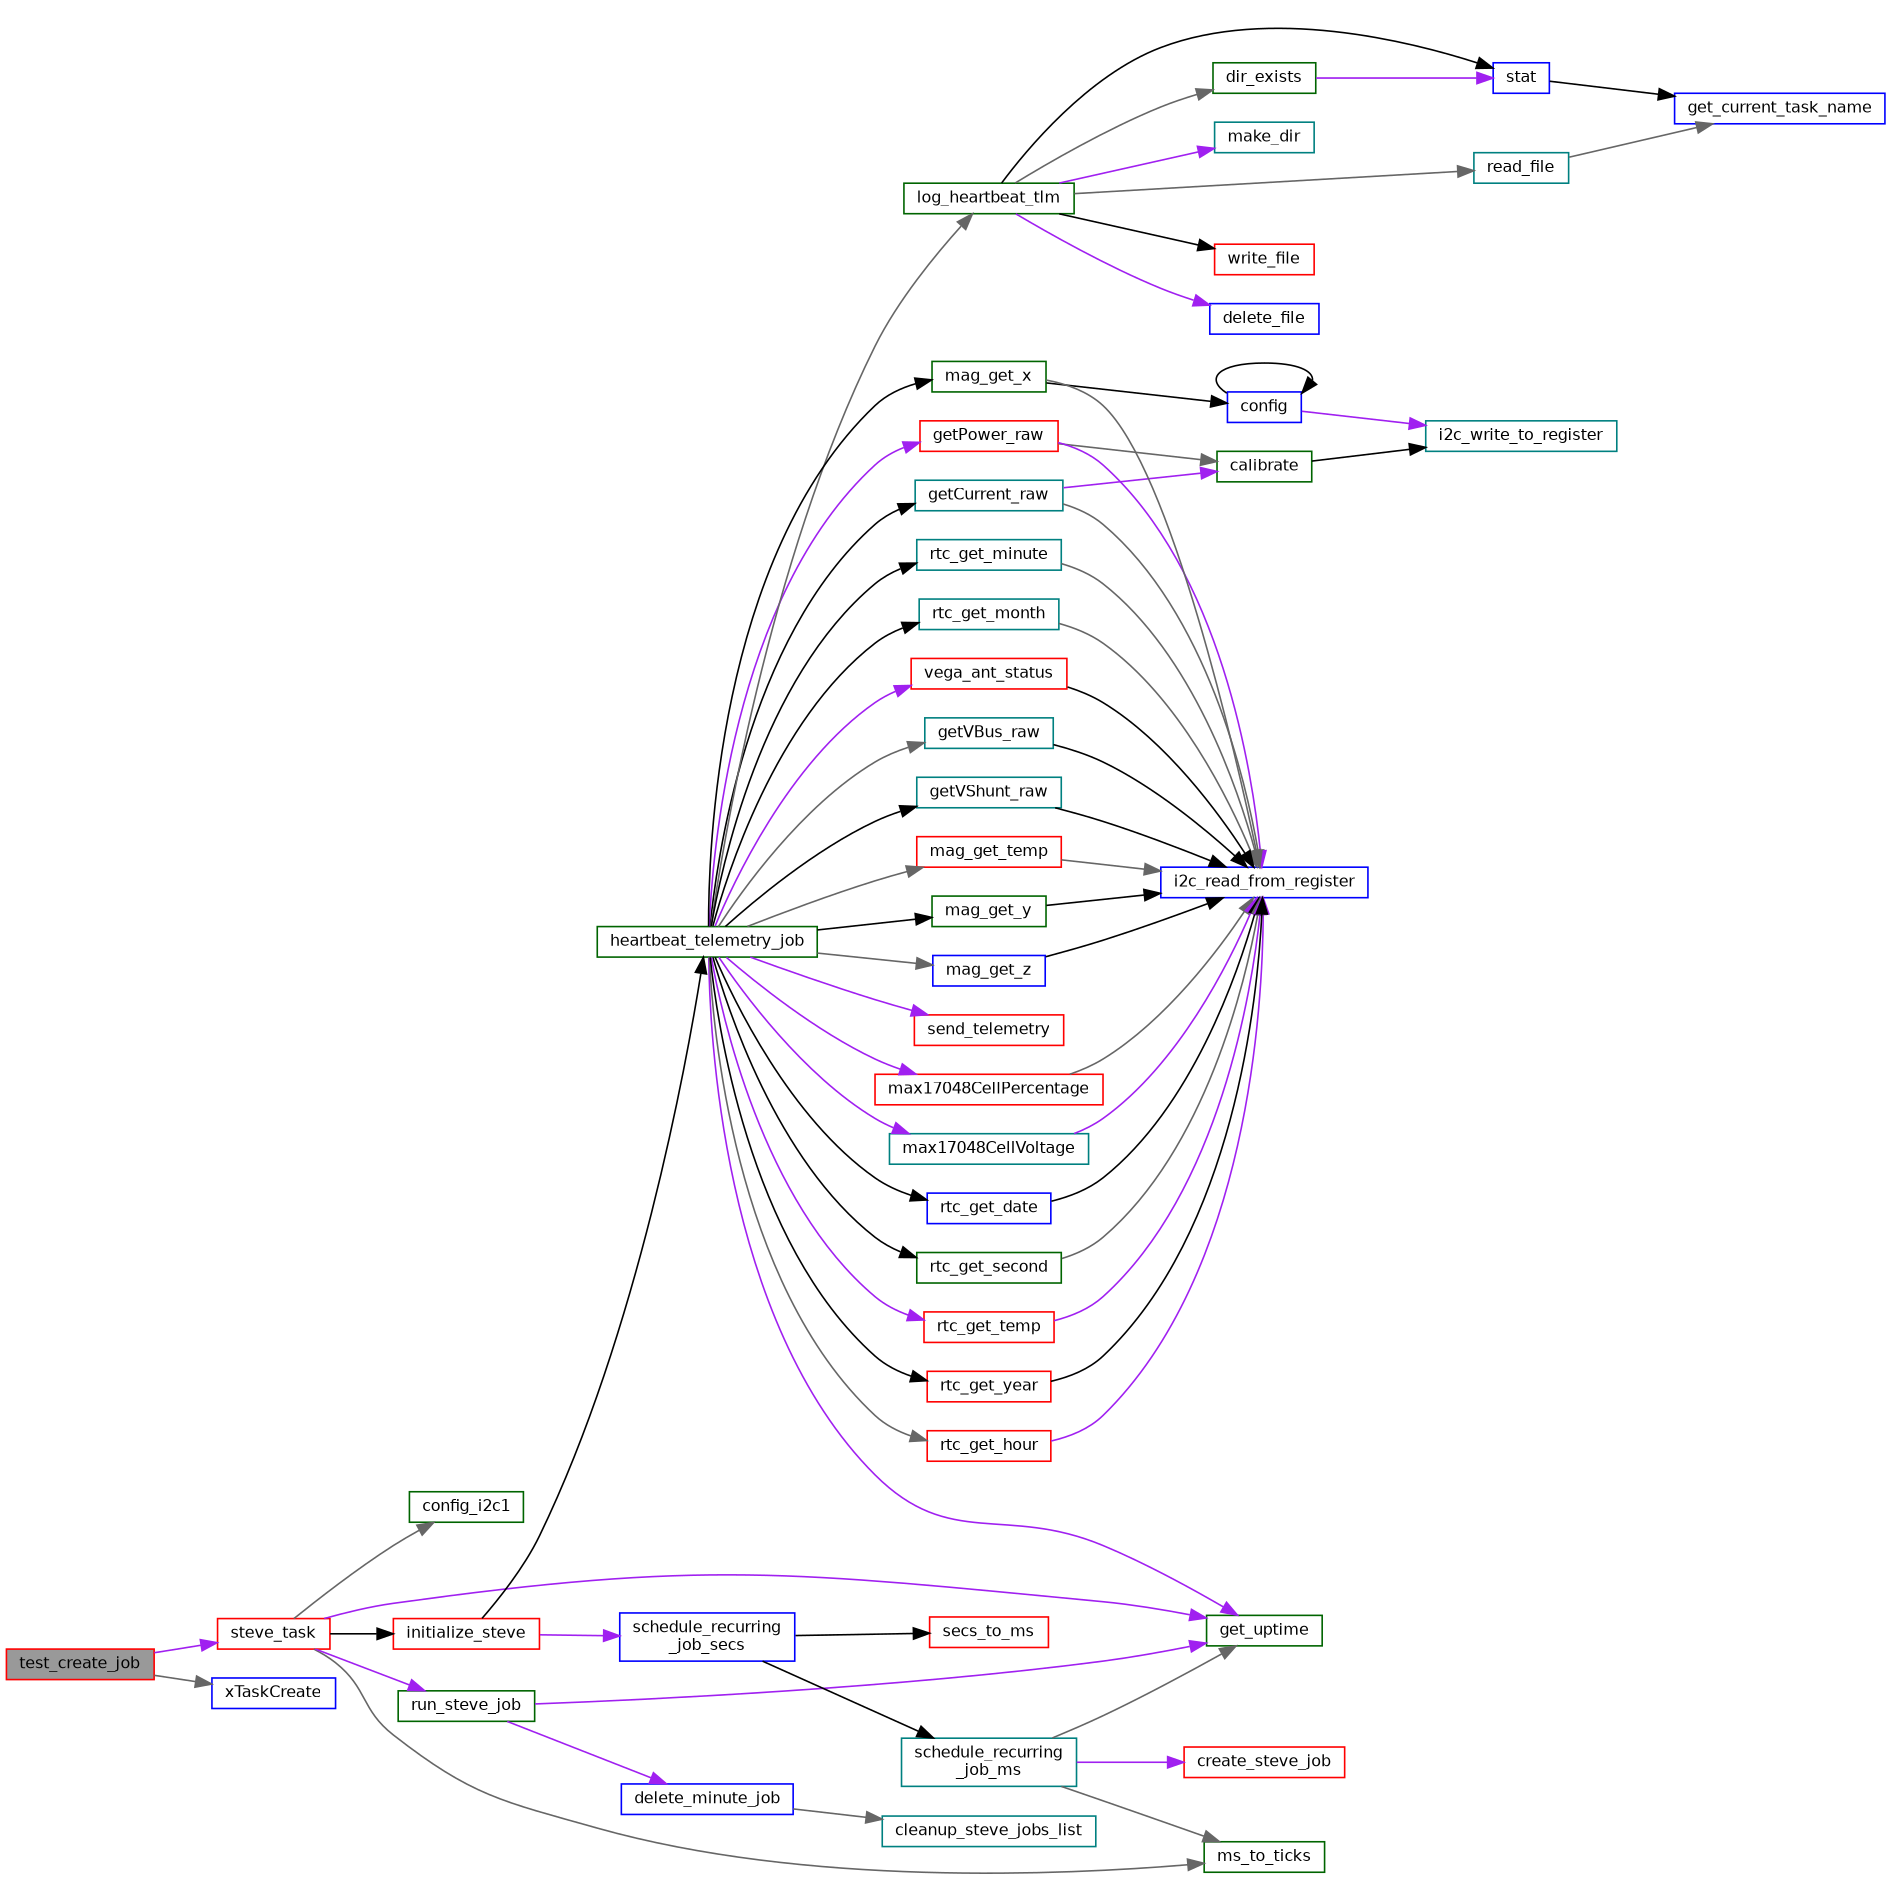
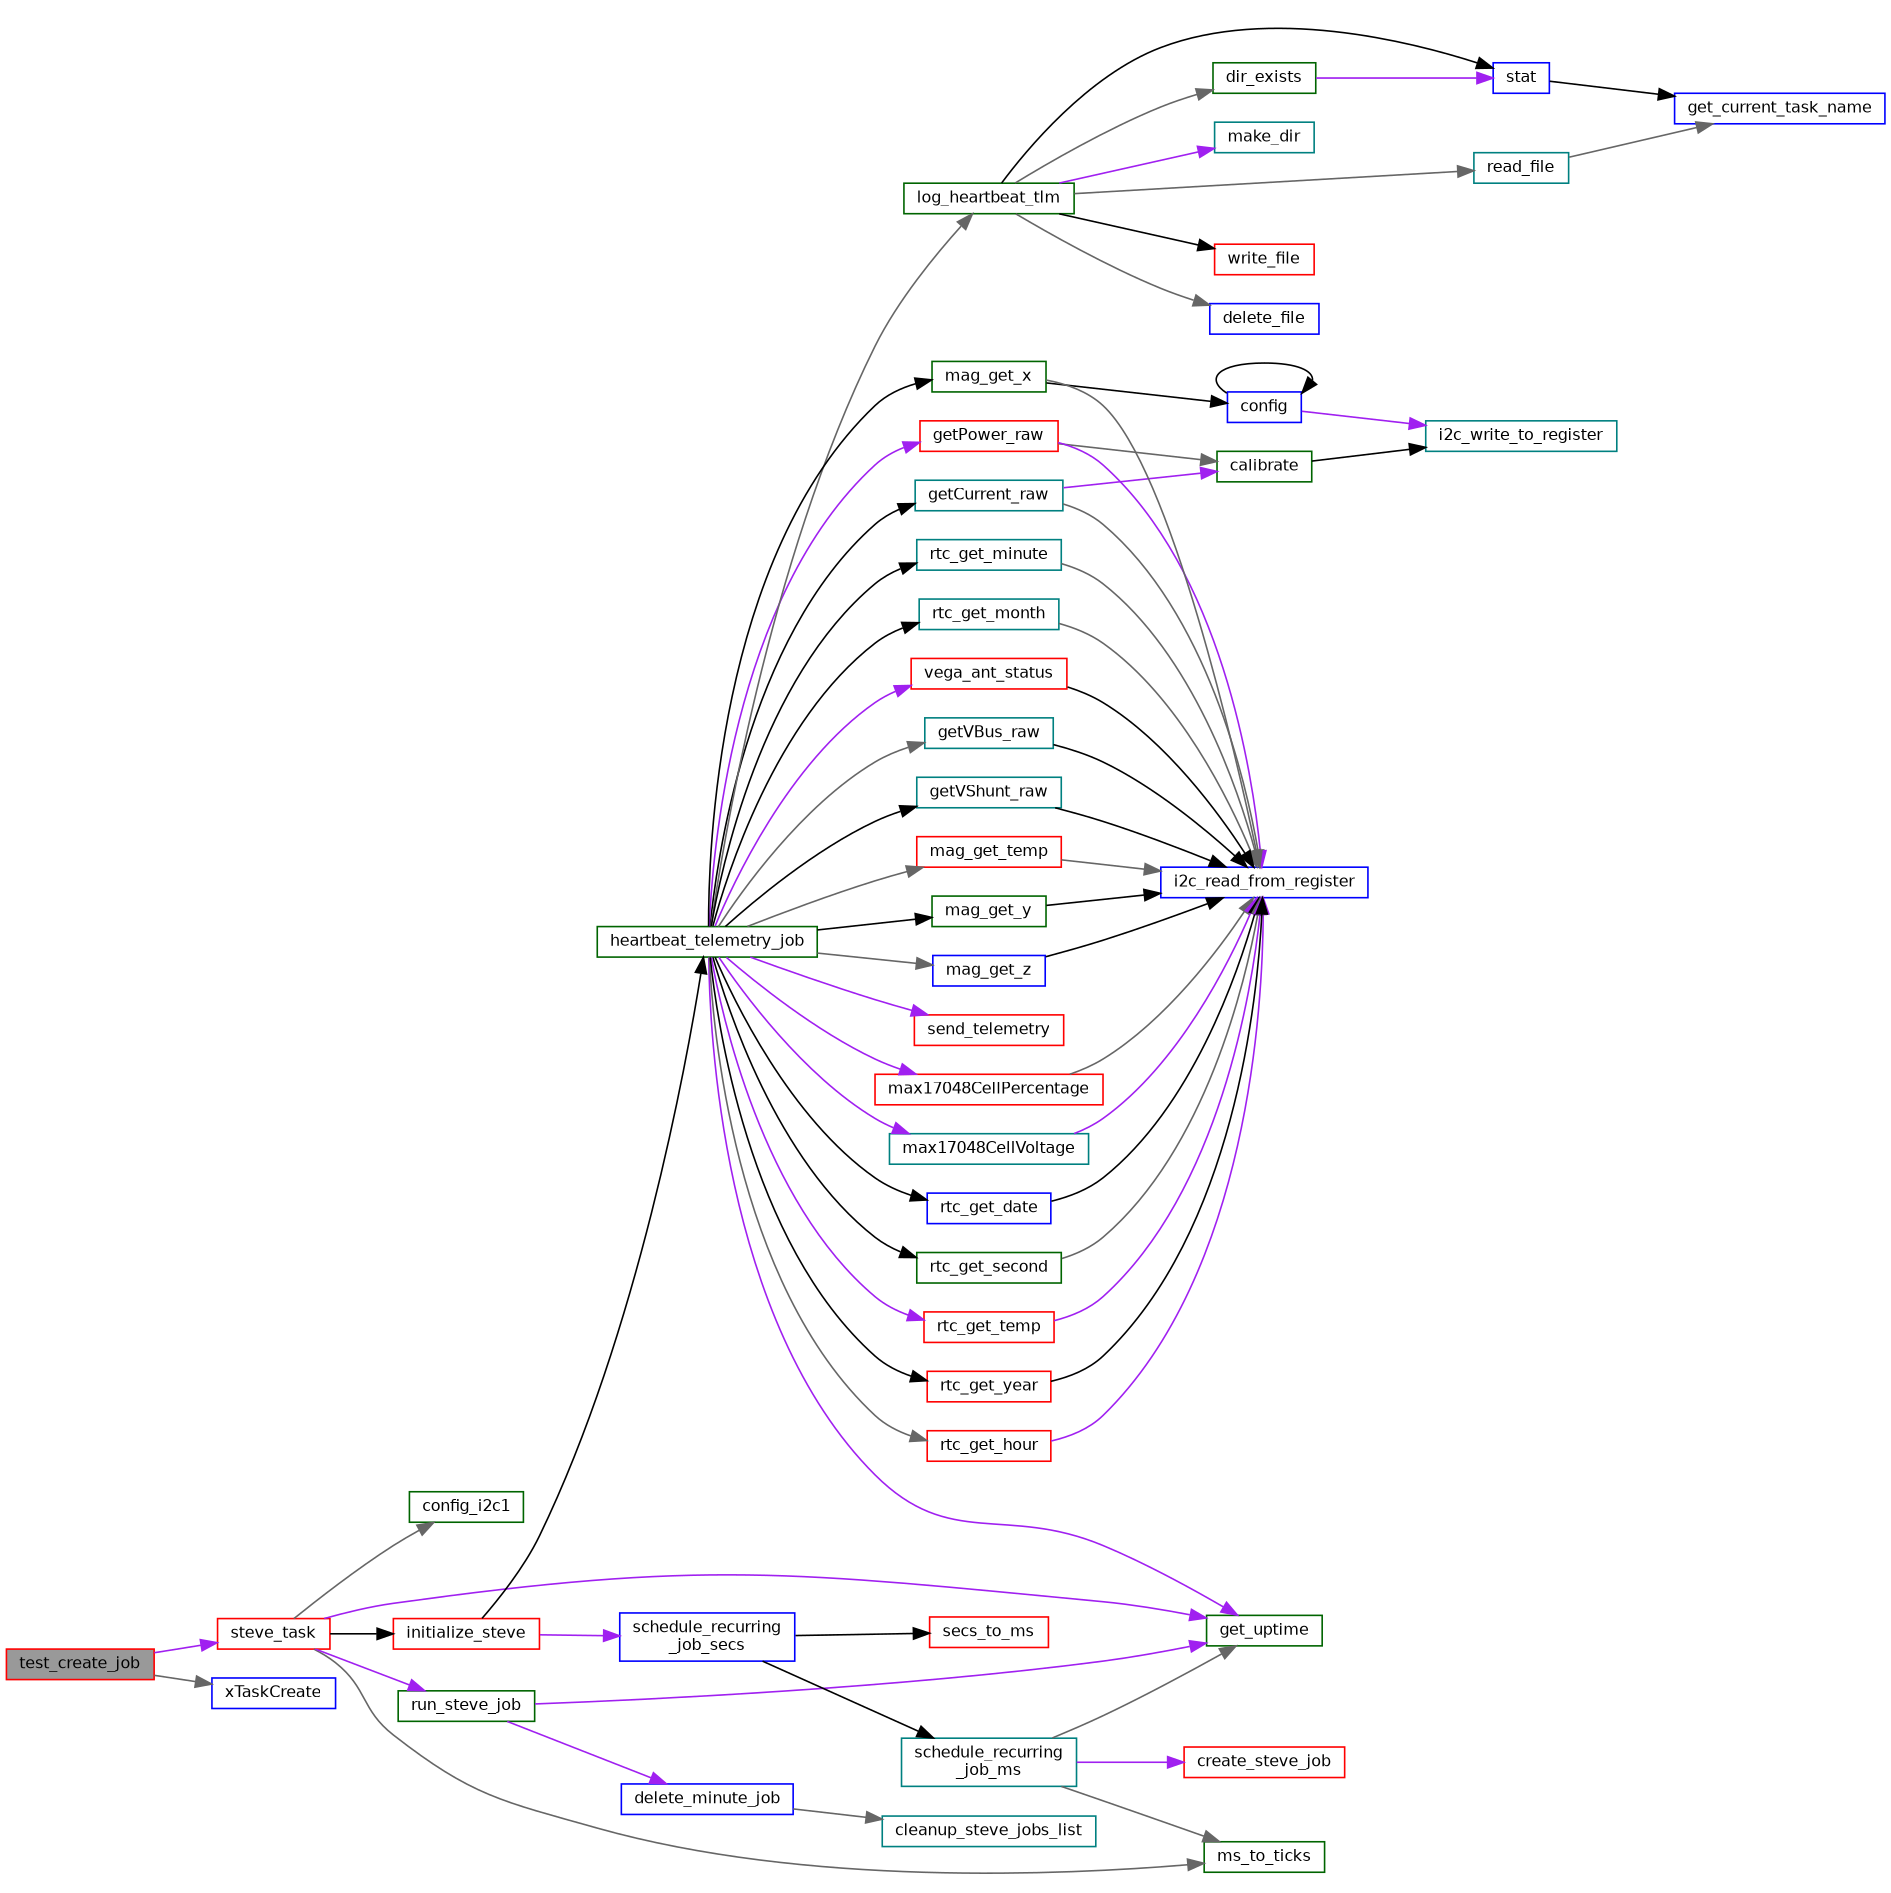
(1103, 262) -> (1103, 262)
